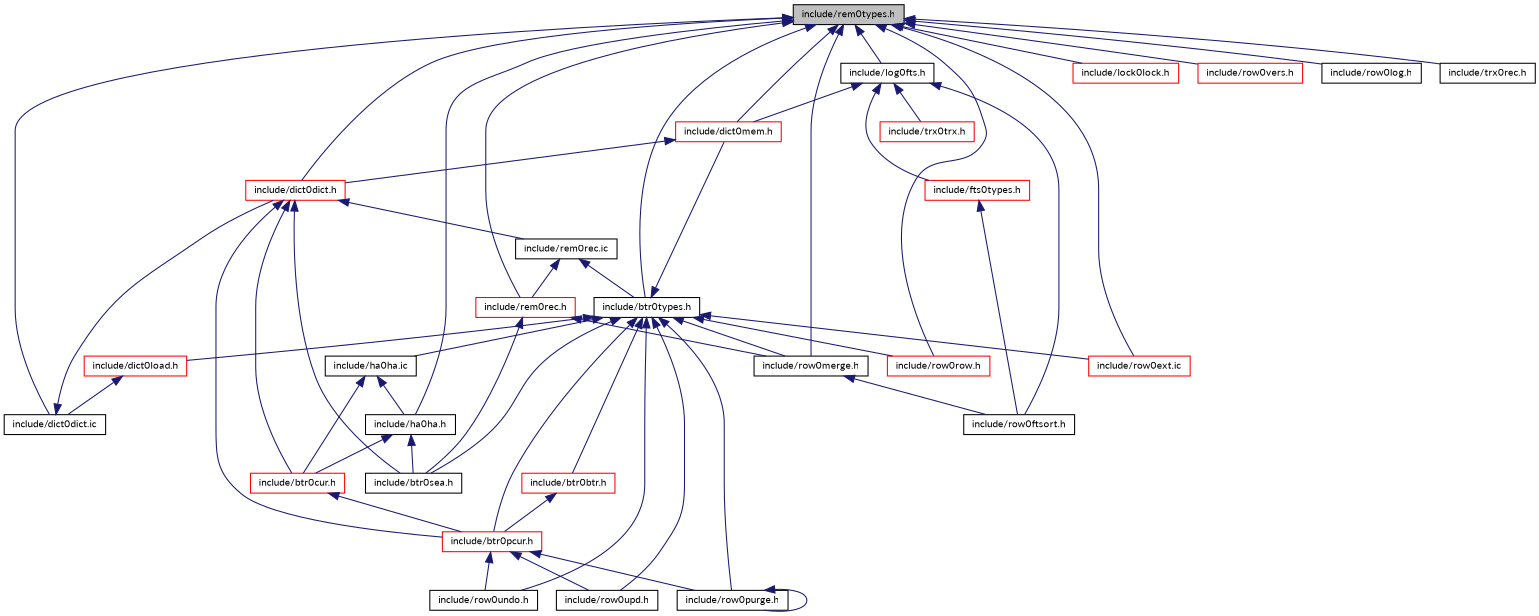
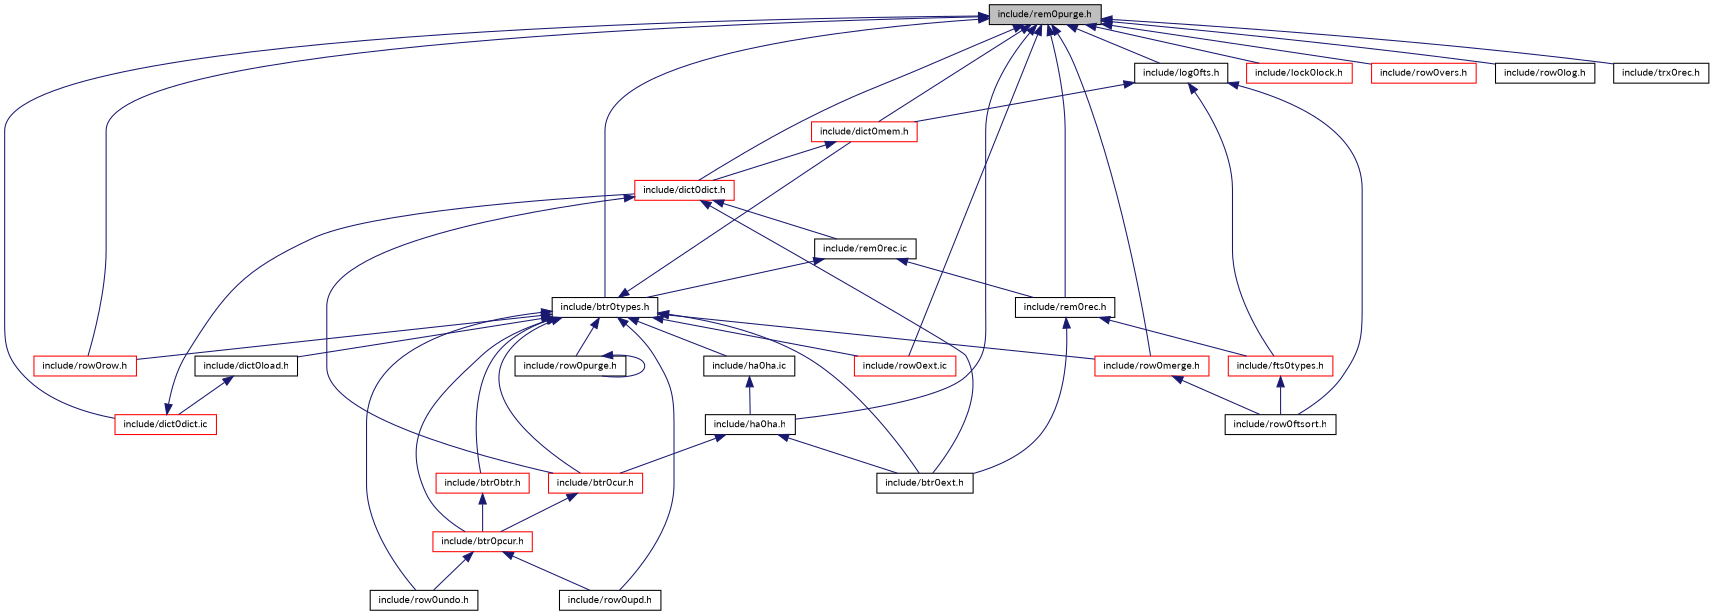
(849, 15) -> (1045, 15)
(927, 132) -> none
(526, 307) -> (1065, 307)
(669, 337) -> (1178, 338)
(135, 366) -> (246, 366)
(811, 366) -> (1152, 366)
(55, 425) -> (166, 425)
(331, 429) -> (505, 401)
(217, 448) -> none
(414, 483) -> (925, 483)
(618, 572) -> none
